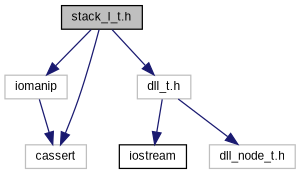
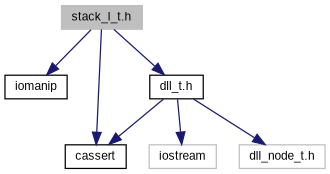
(102, 17) -> (102, 17)
(36, 87) -> (36, 87)
(164, 87) -> (177, 87)
(44, 116) -> (141, 118)
(56, 157) -> (96, 157)
(153, 157) -> (183, 157)
